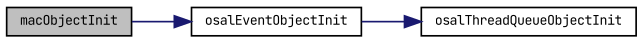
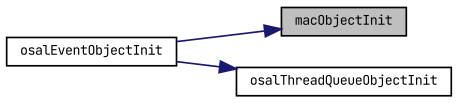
(153, 22) -> (221, 36)
